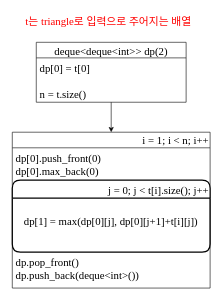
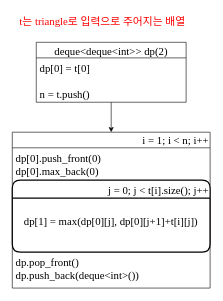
(108, 21) -> (102, 21)
(73, 68) -> (73, 68)
